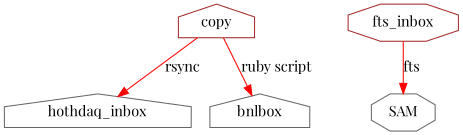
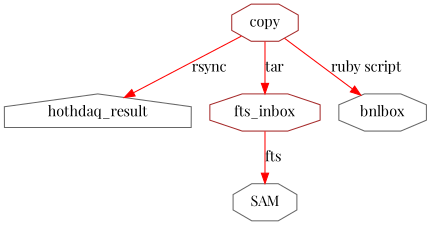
(216, 23) -> (265, 23)
none -> (265, 62)
(98, 112) -> (98, 112)
(260, 112) -> (383, 112)
